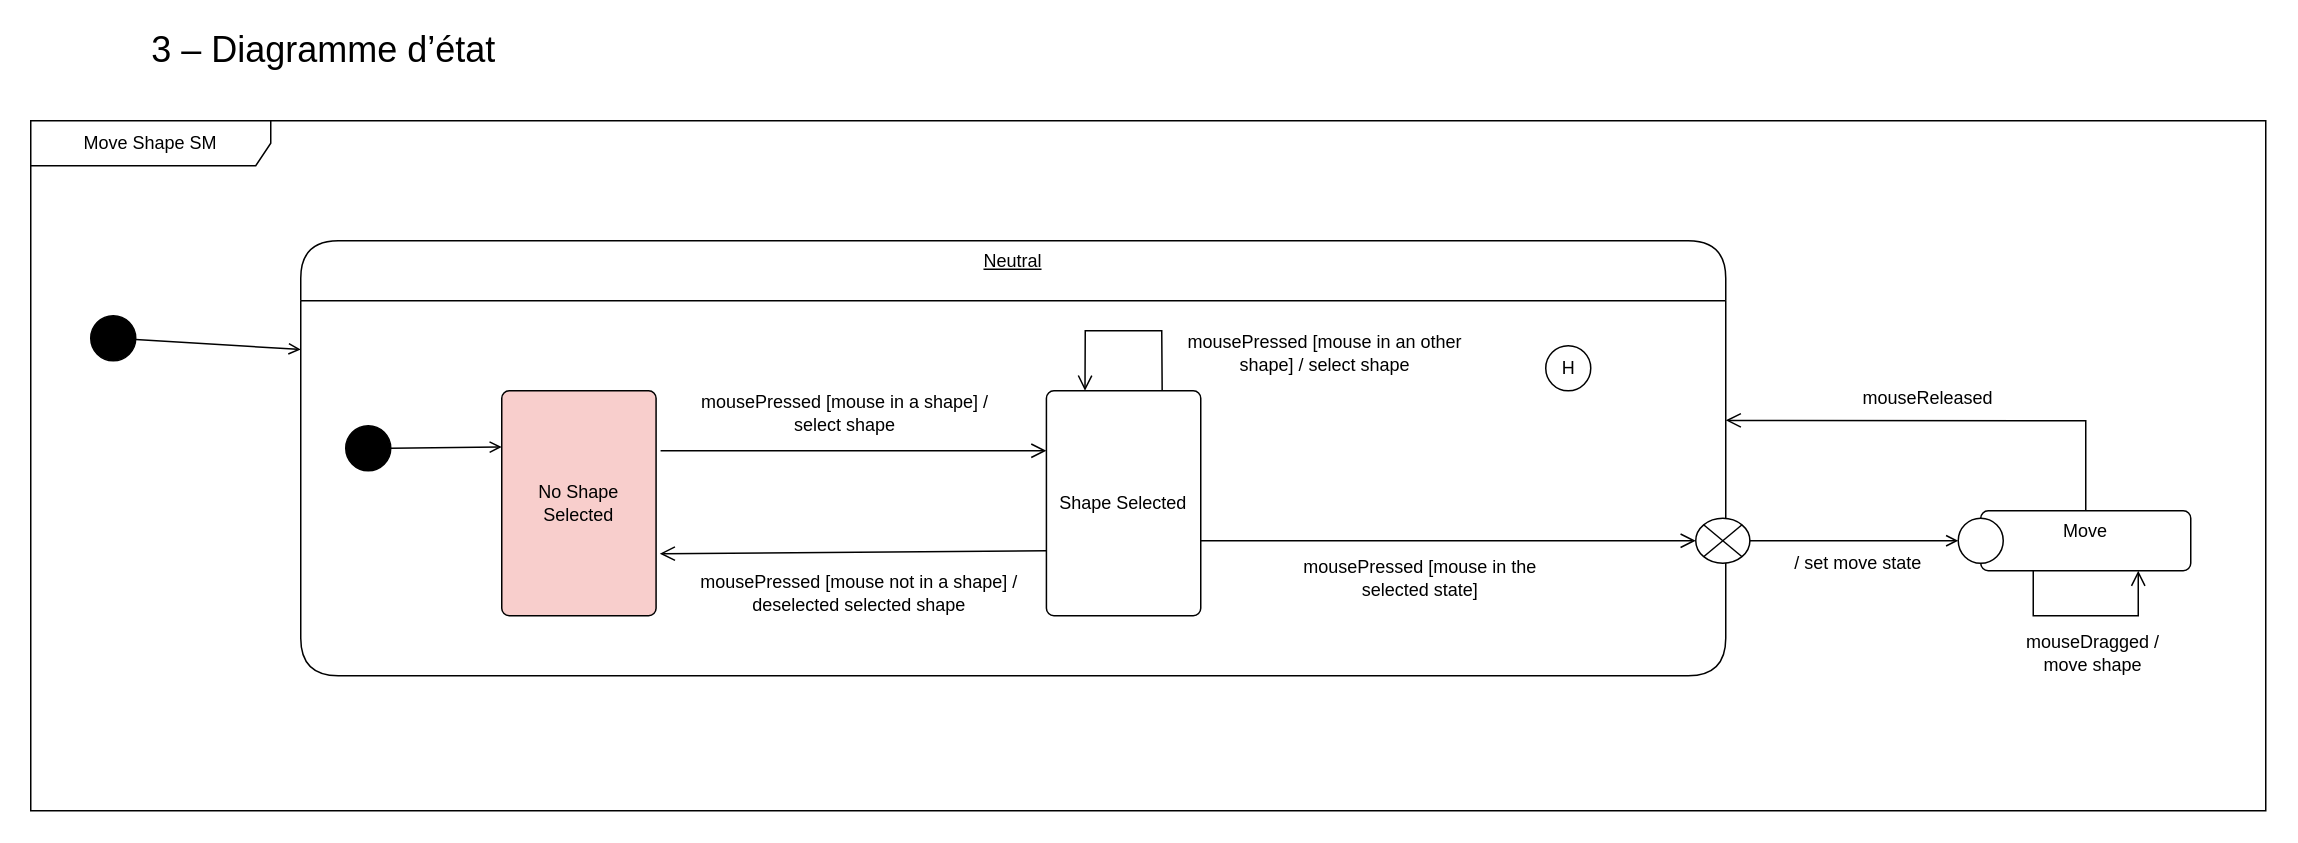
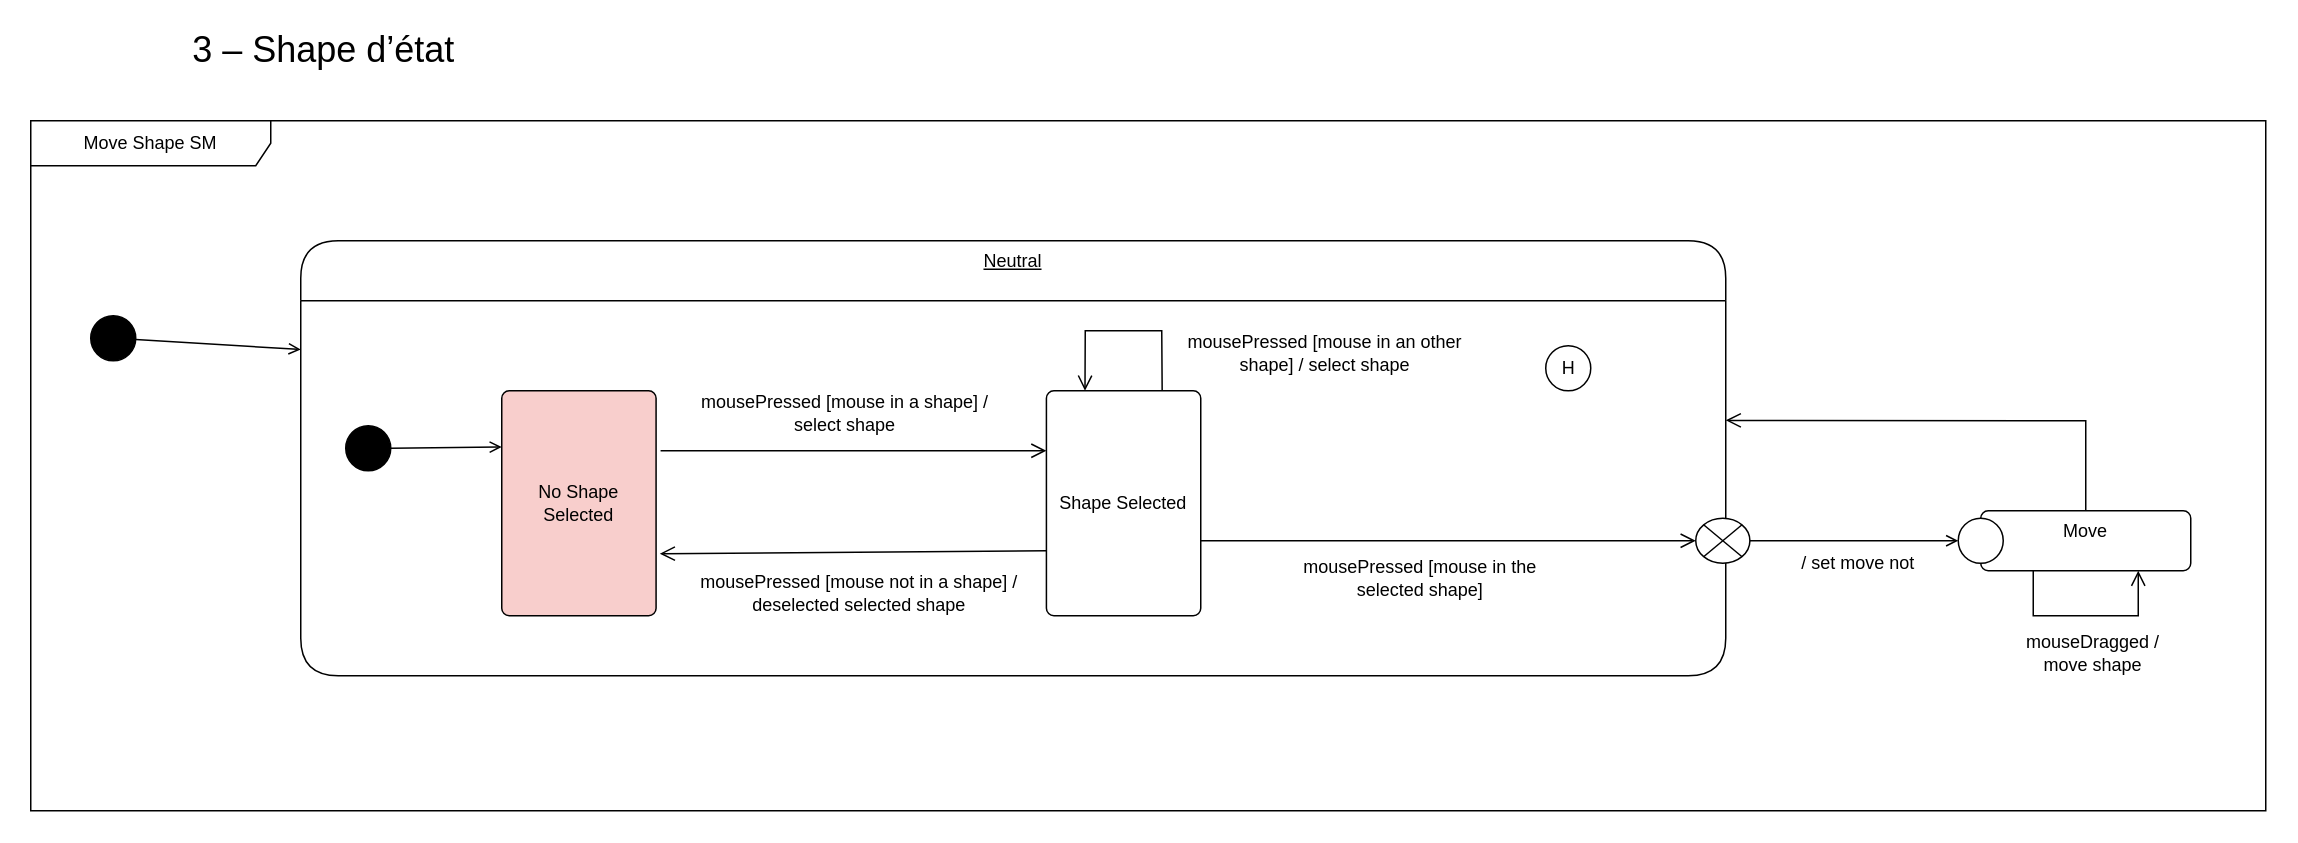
(324, 53) -> (324, 53)
(1928, 398) -> none
(1859, 563) -> (1859, 563)
(1421, 578) -> (1421, 578)
